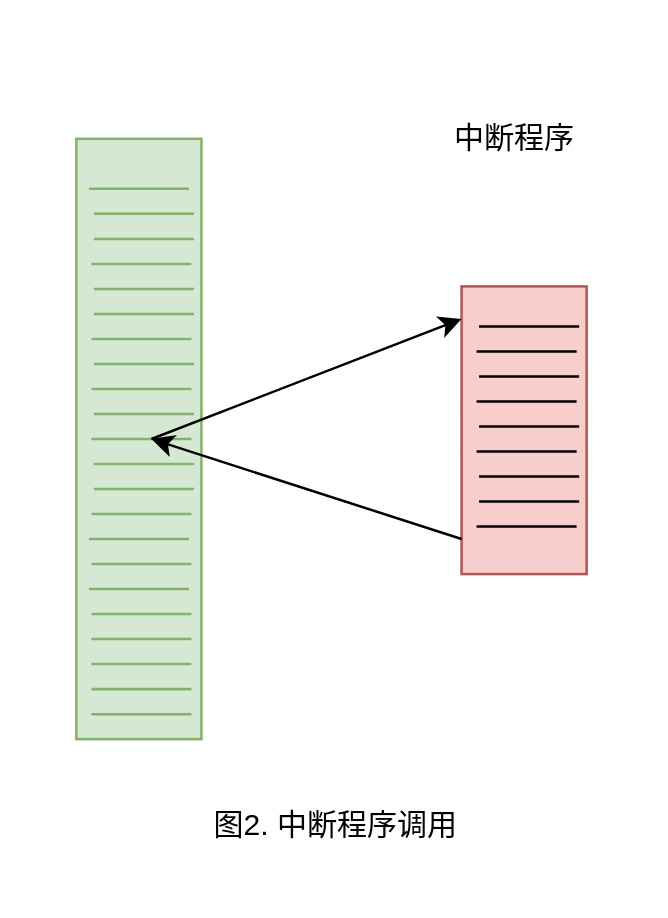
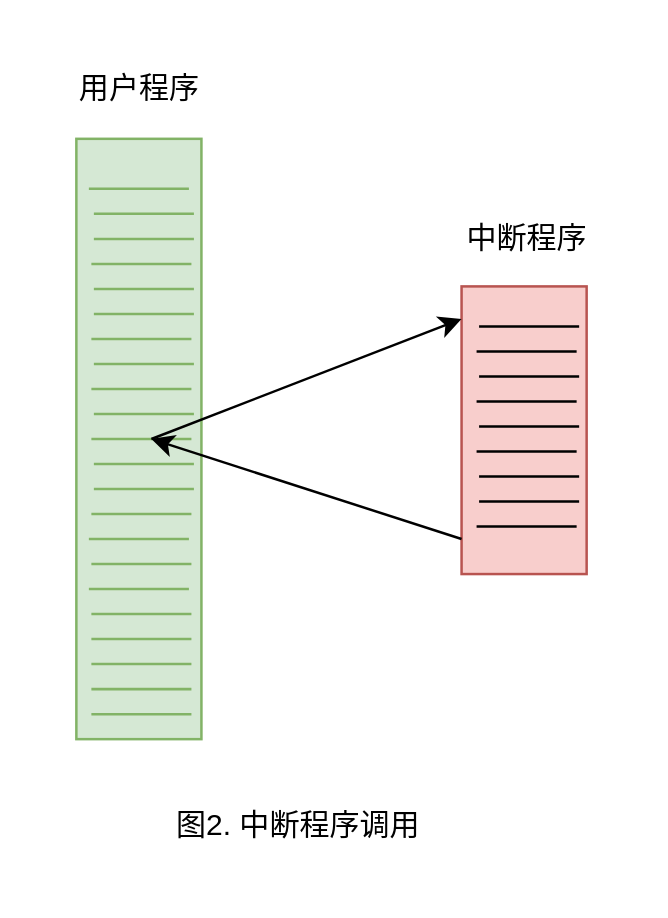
none -> (139, 89)
(514, 139) -> (526, 239)
(336, 826) -> (299, 826)
